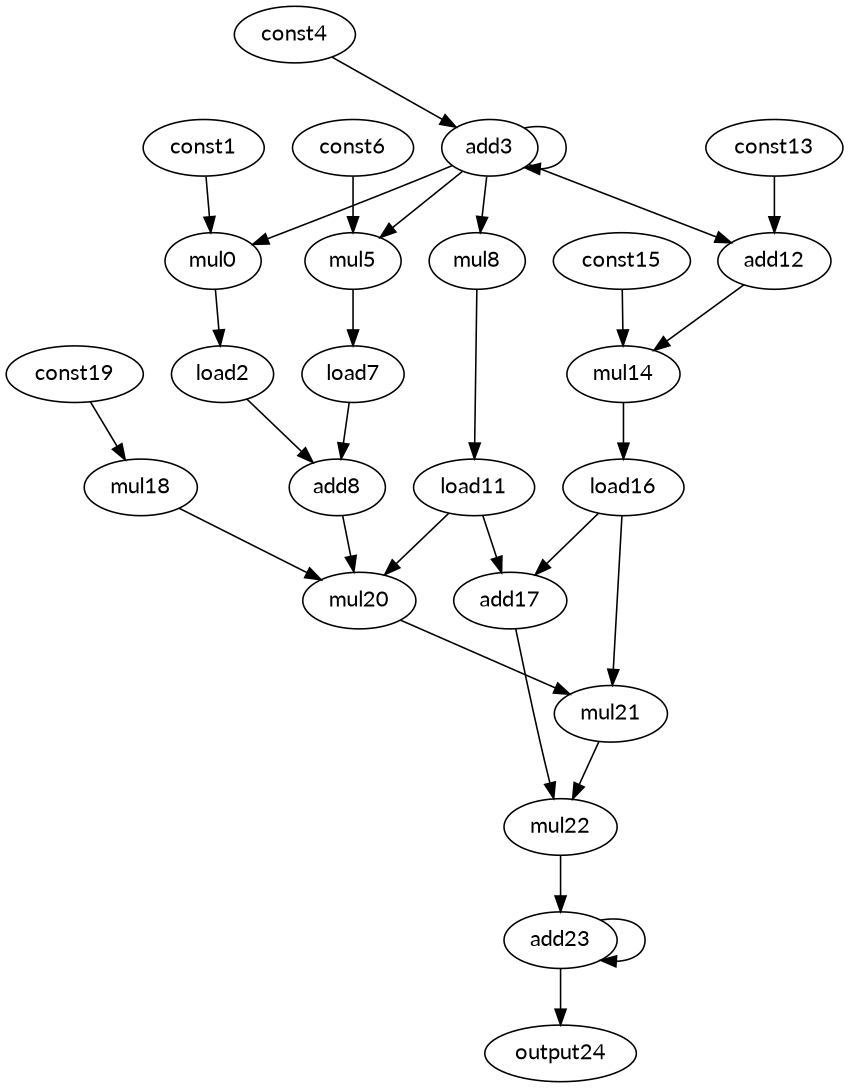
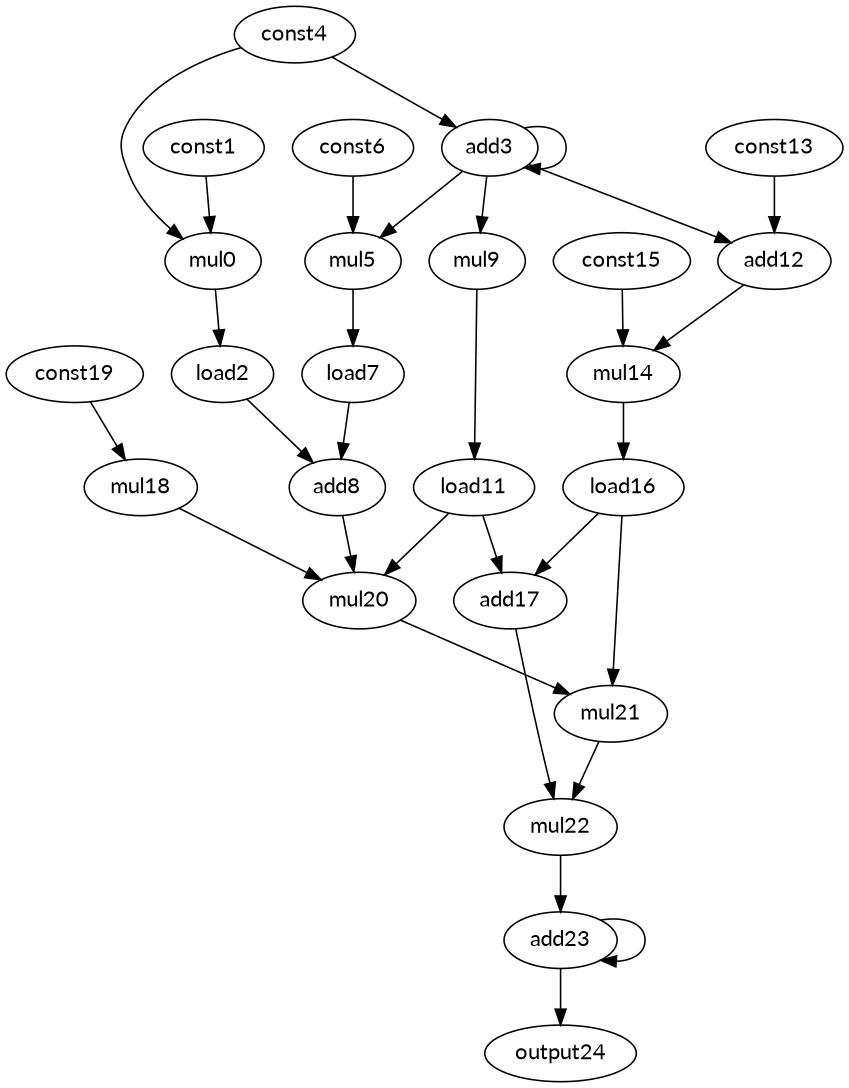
(365, 201) -> (132, 116)
(477, 261) -> (477, 261)
